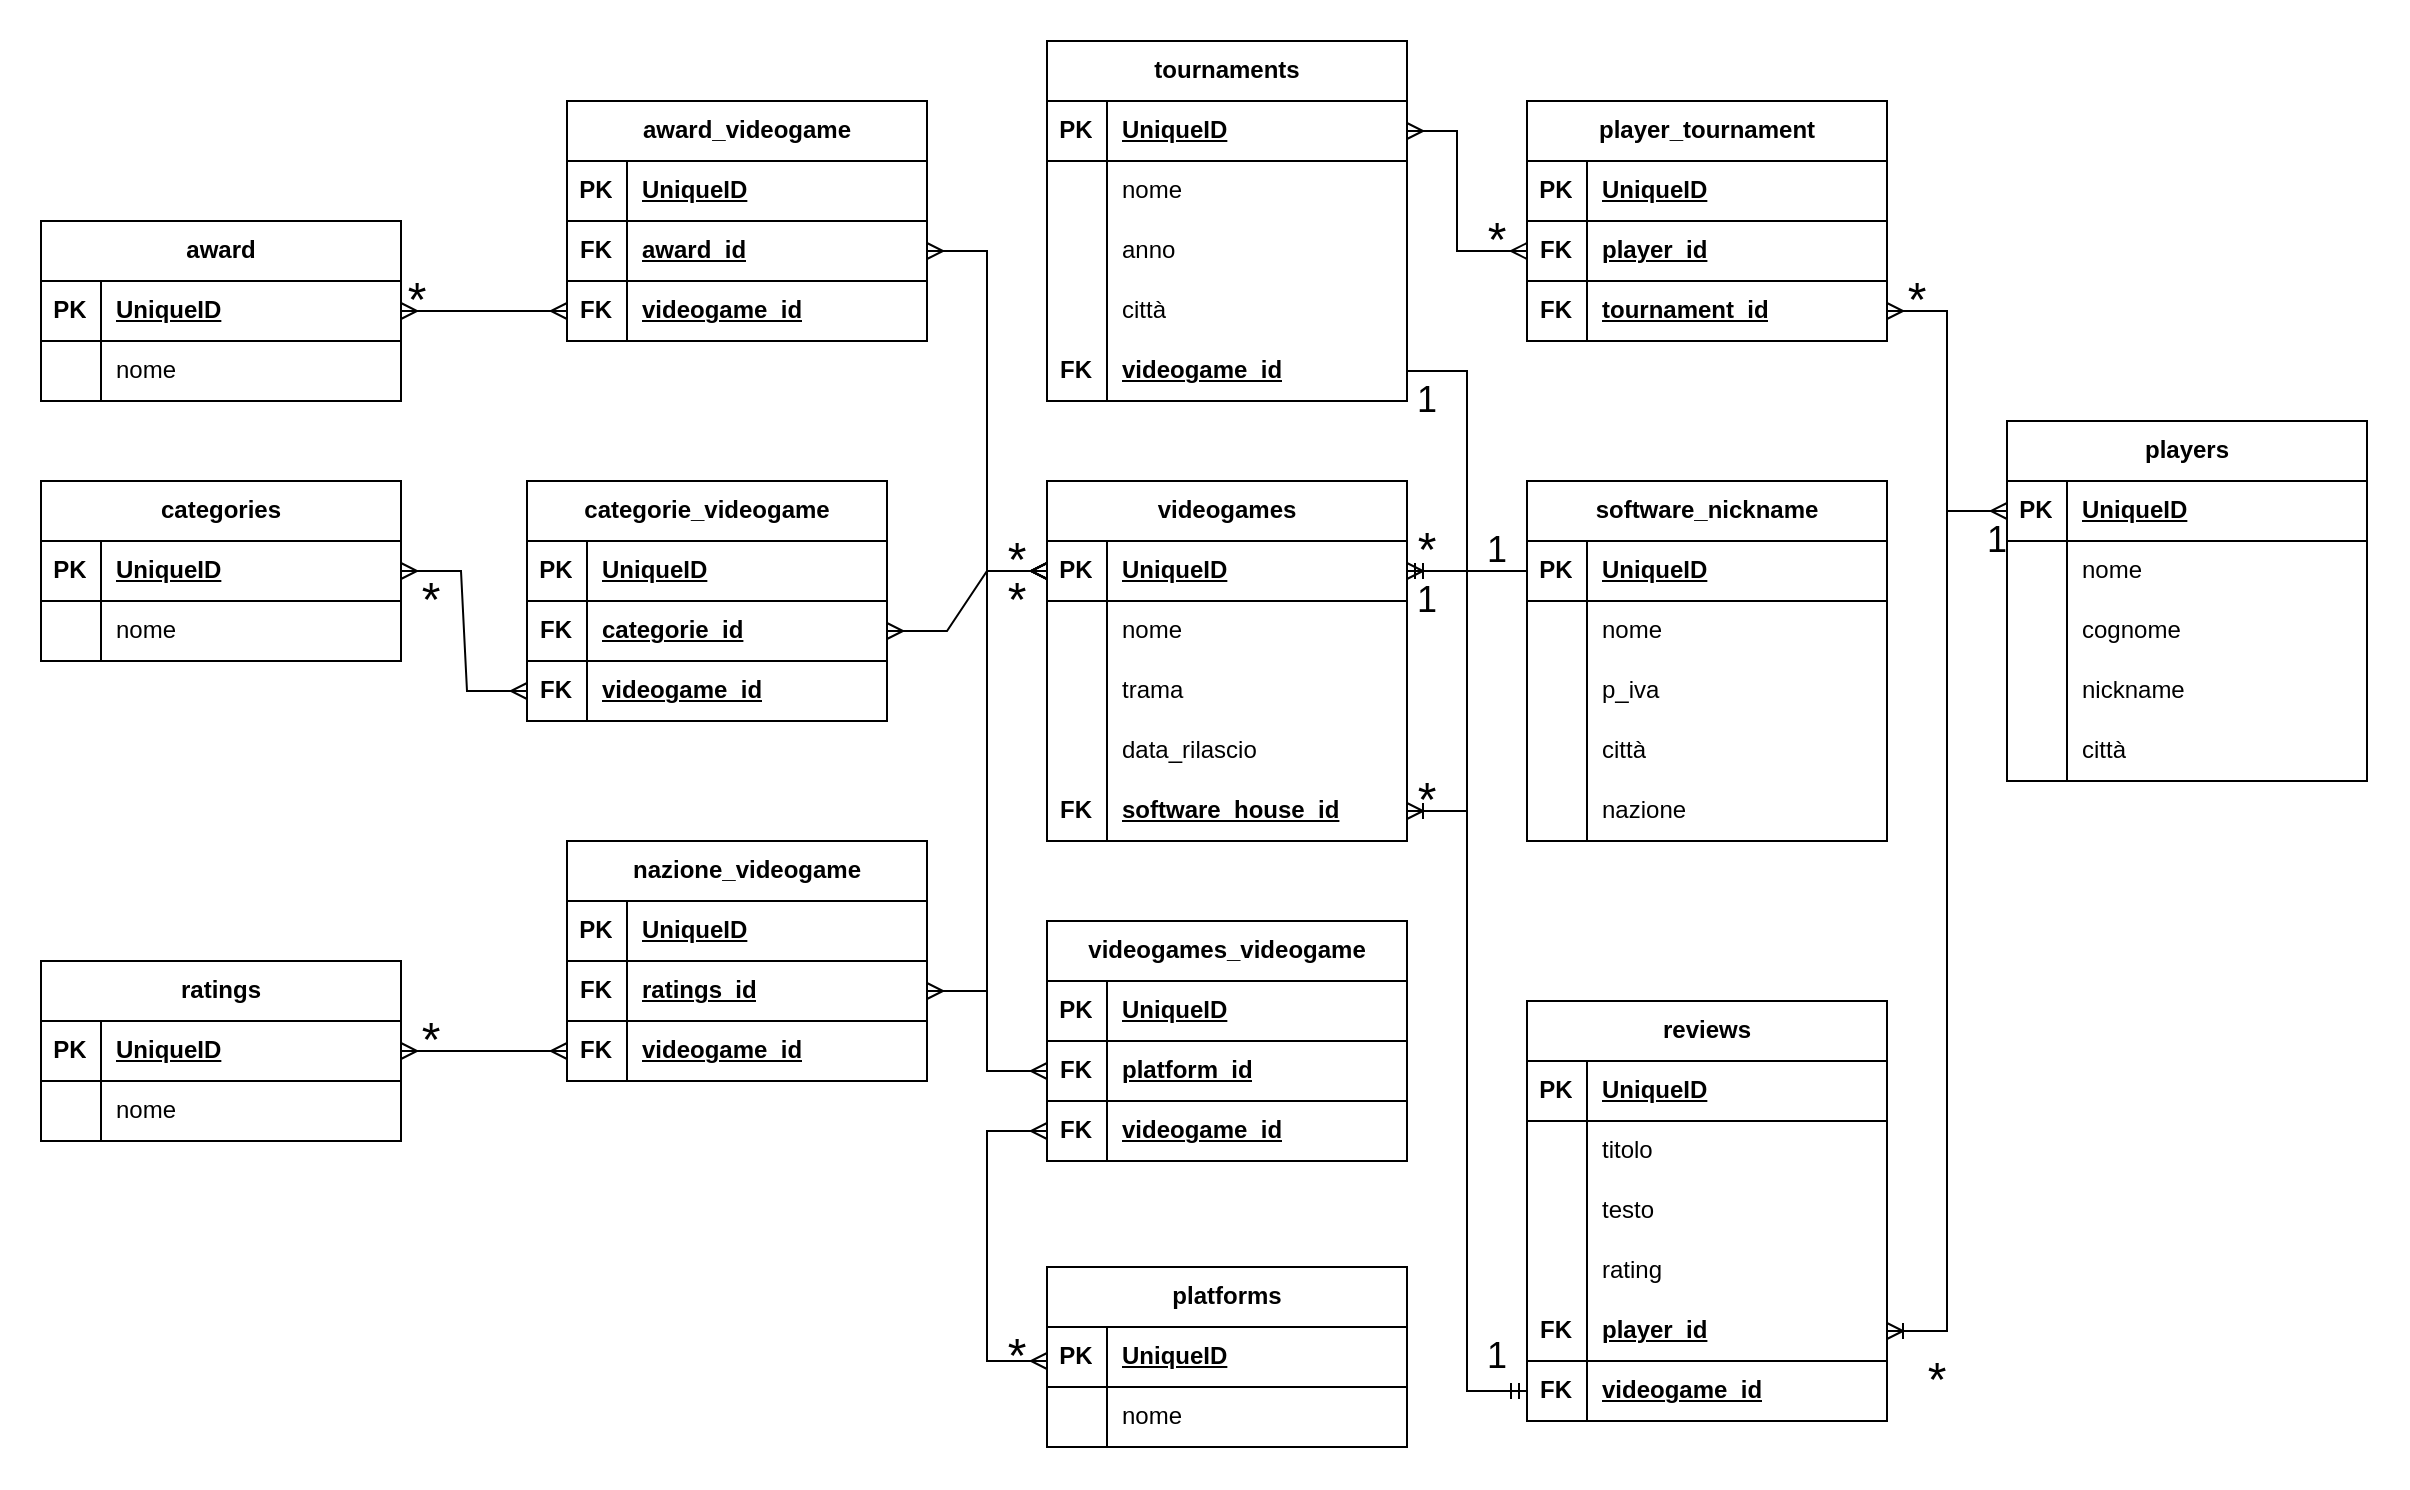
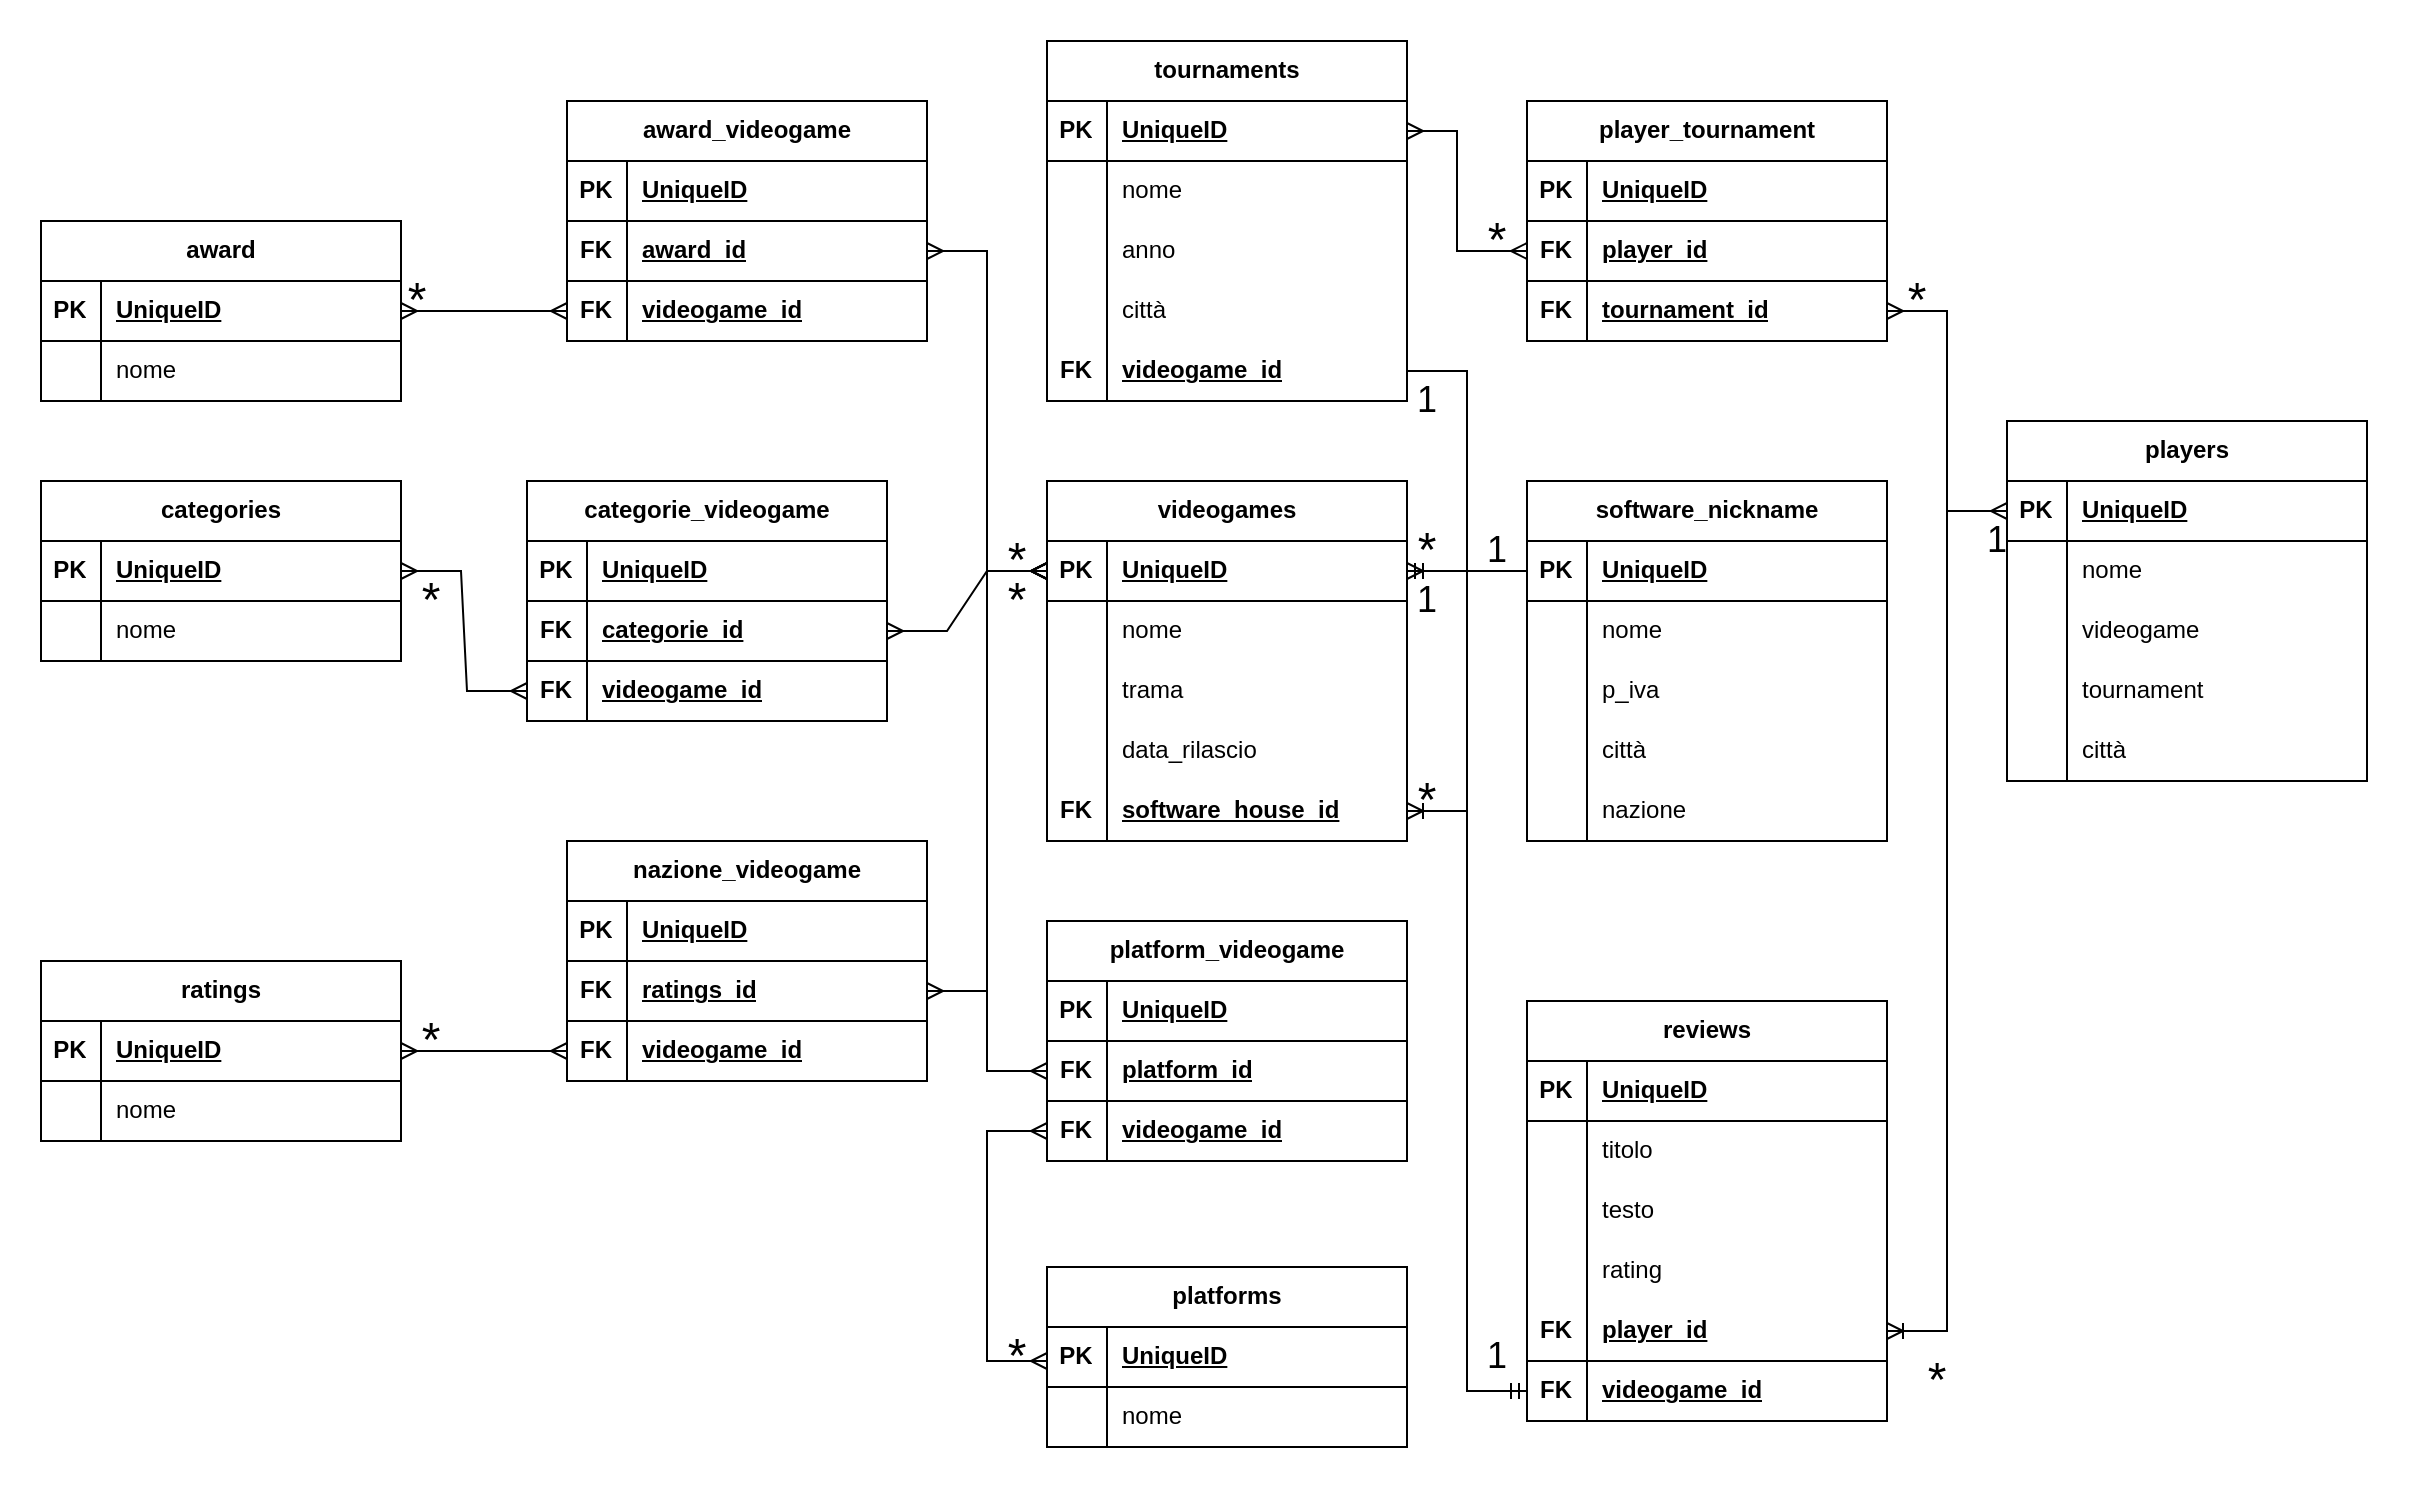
(2130, 631) -> (2140, 631)
(2134, 691) -> (2150, 691)
(1228, 951) -> (1228, 951)
